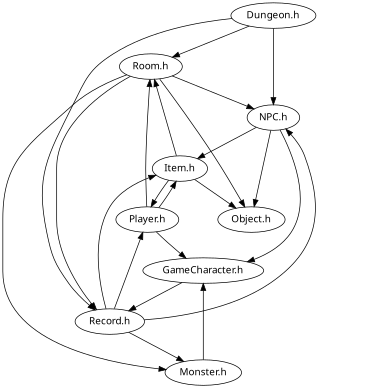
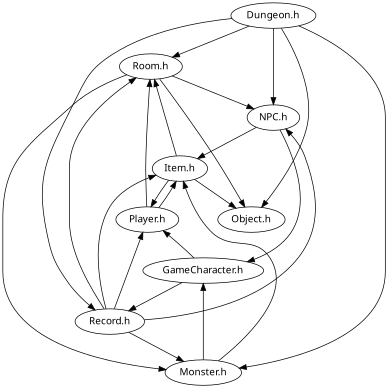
(263, 165) -> (308, 118)
(57, 179) -> (69, 188)
none -> (385, 219)
(168, 243) -> (182, 246)
none -> (271, 261)
